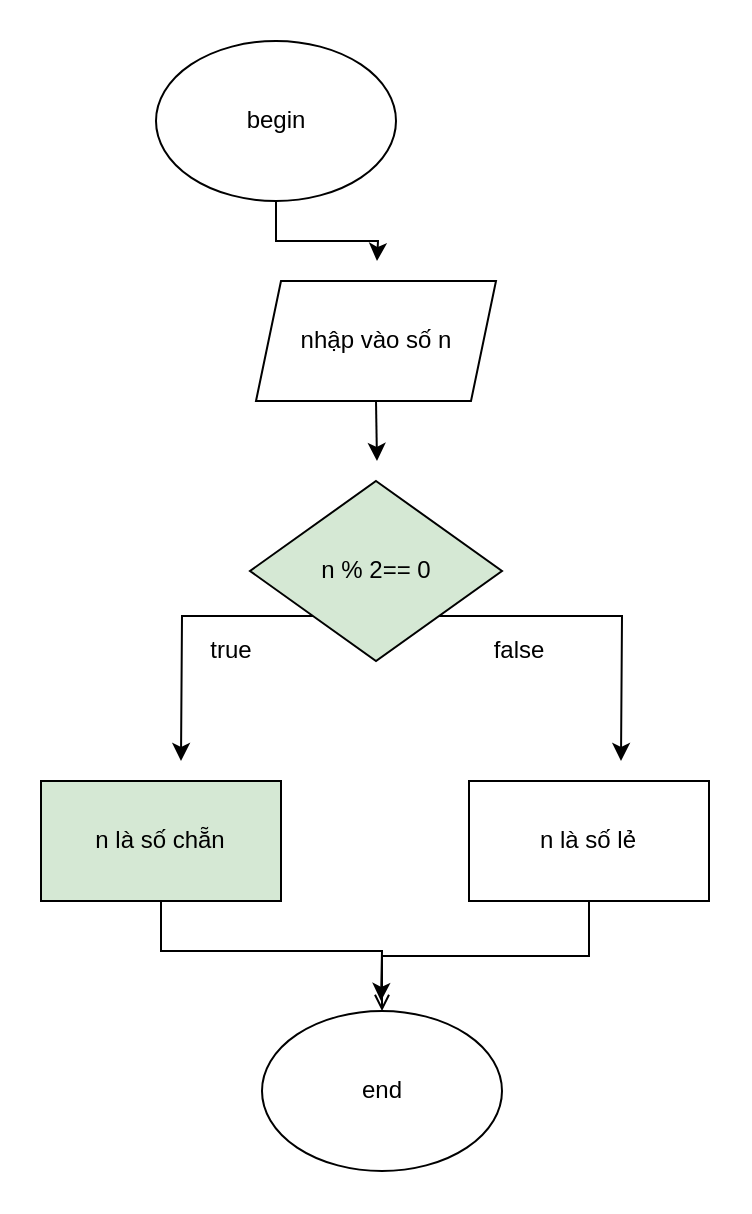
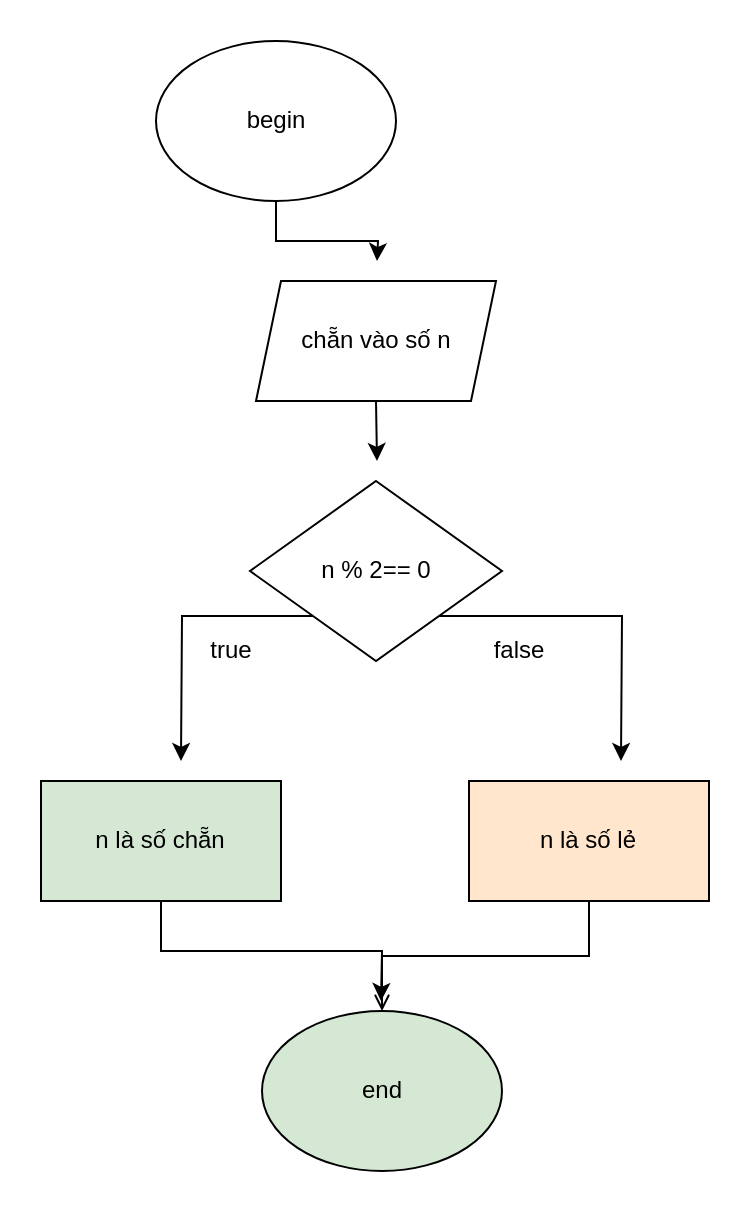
(377, 341) -> (377, 341)
(376, 571) -> (376, 571)
(589, 841) -> (589, 841)
(382, 1091) -> (382, 1091)
